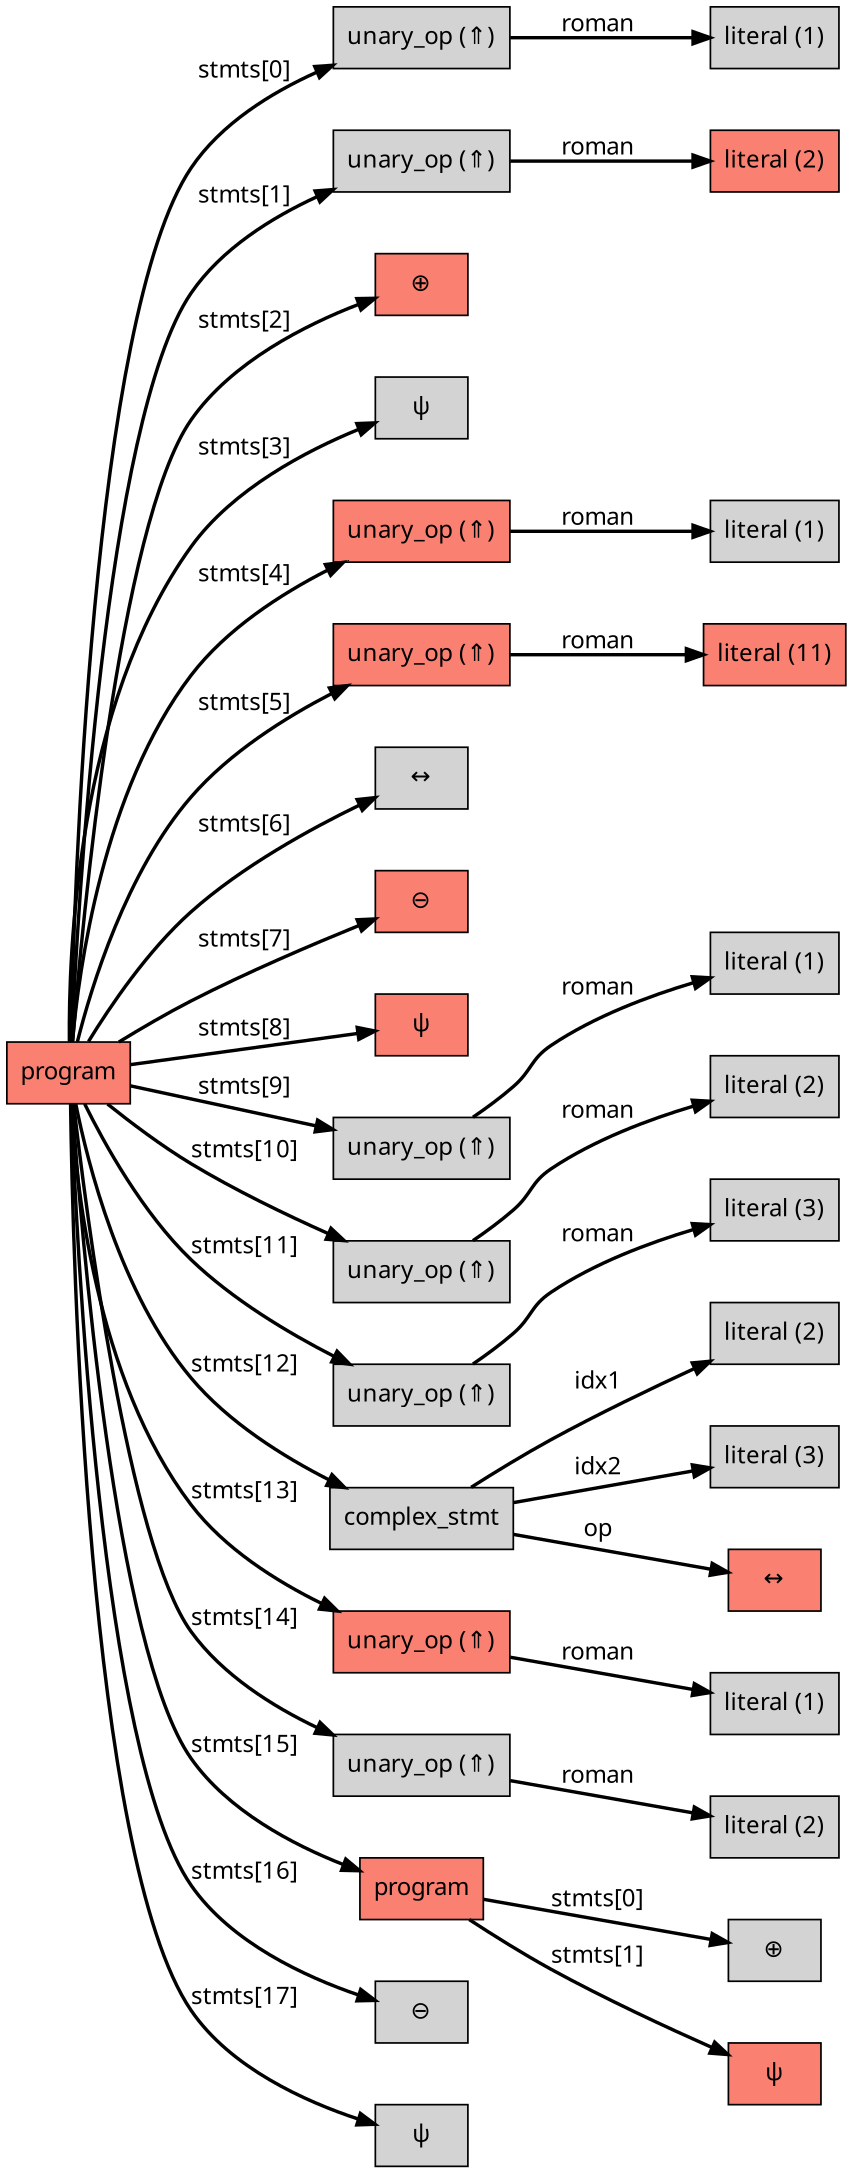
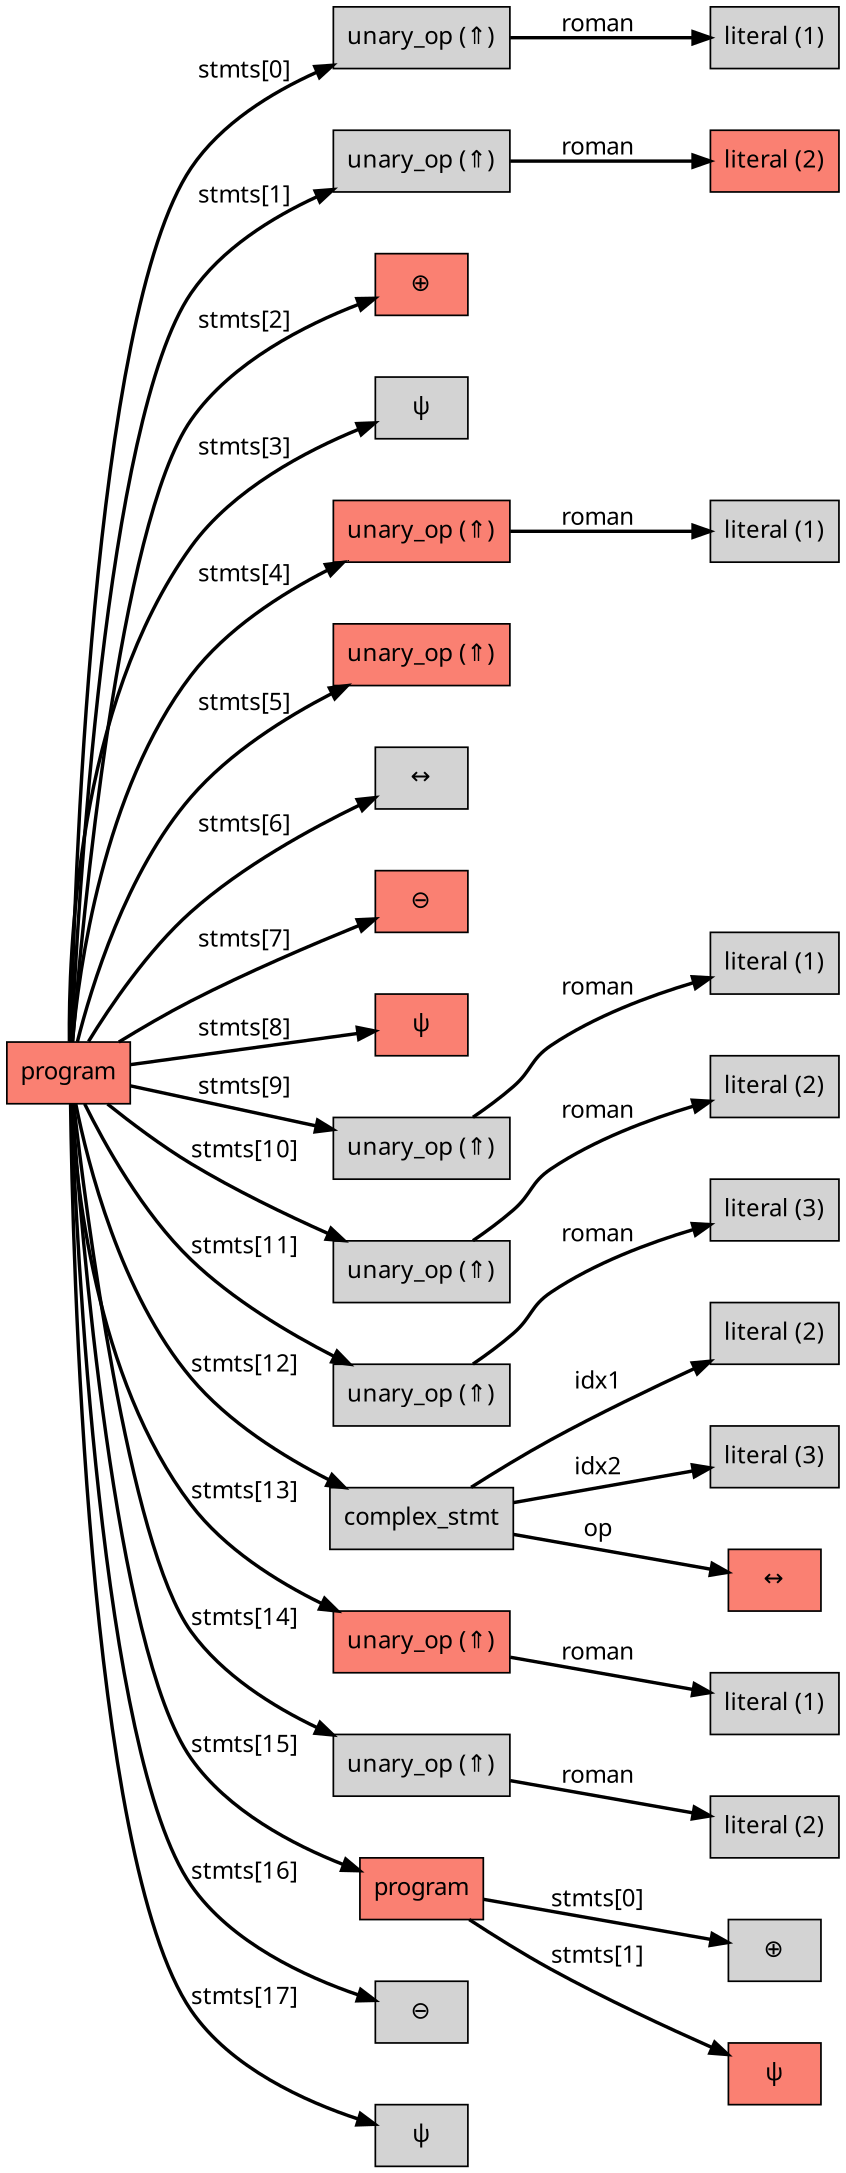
(775, 655) -> none
